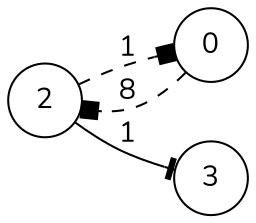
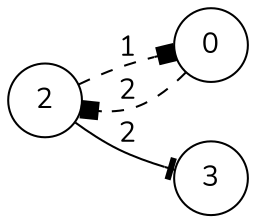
(128, 91) -> (128, 91)
(128, 134) -> (128, 134)
